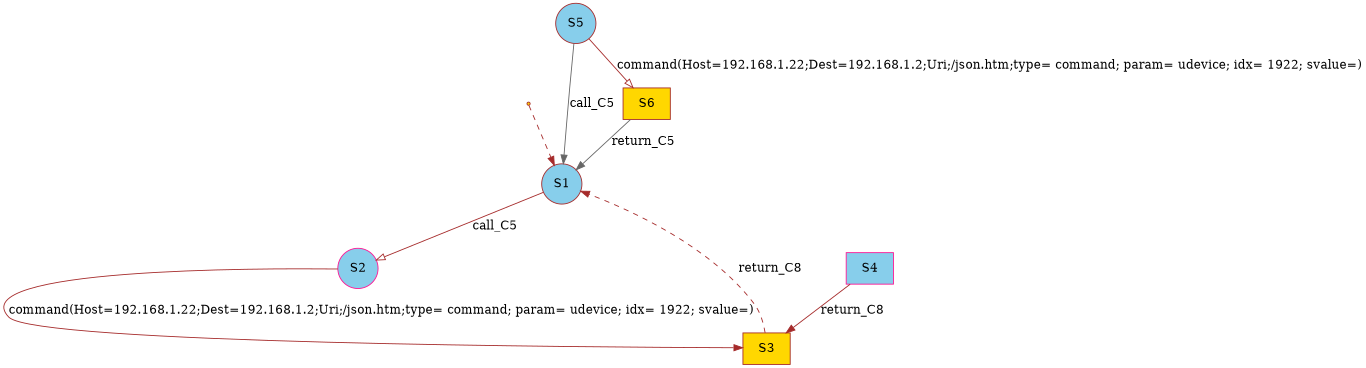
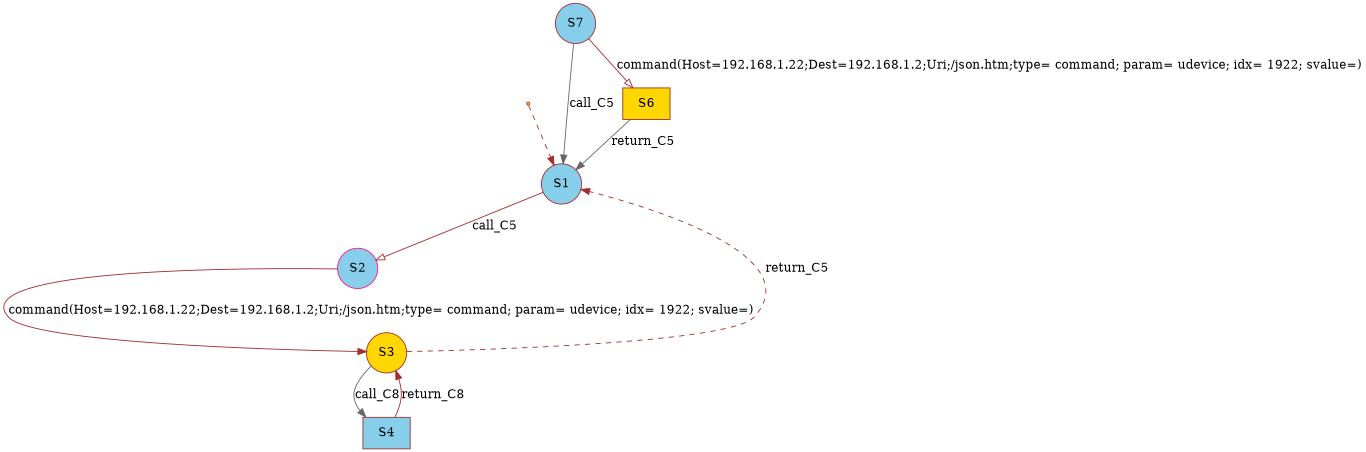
(576, 23) -> (576, 23)
(771, 268) -> (797, 268)
(870, 268) -> (387, 433)
(767, 349) -> (387, 353)
none -> (356, 386)
